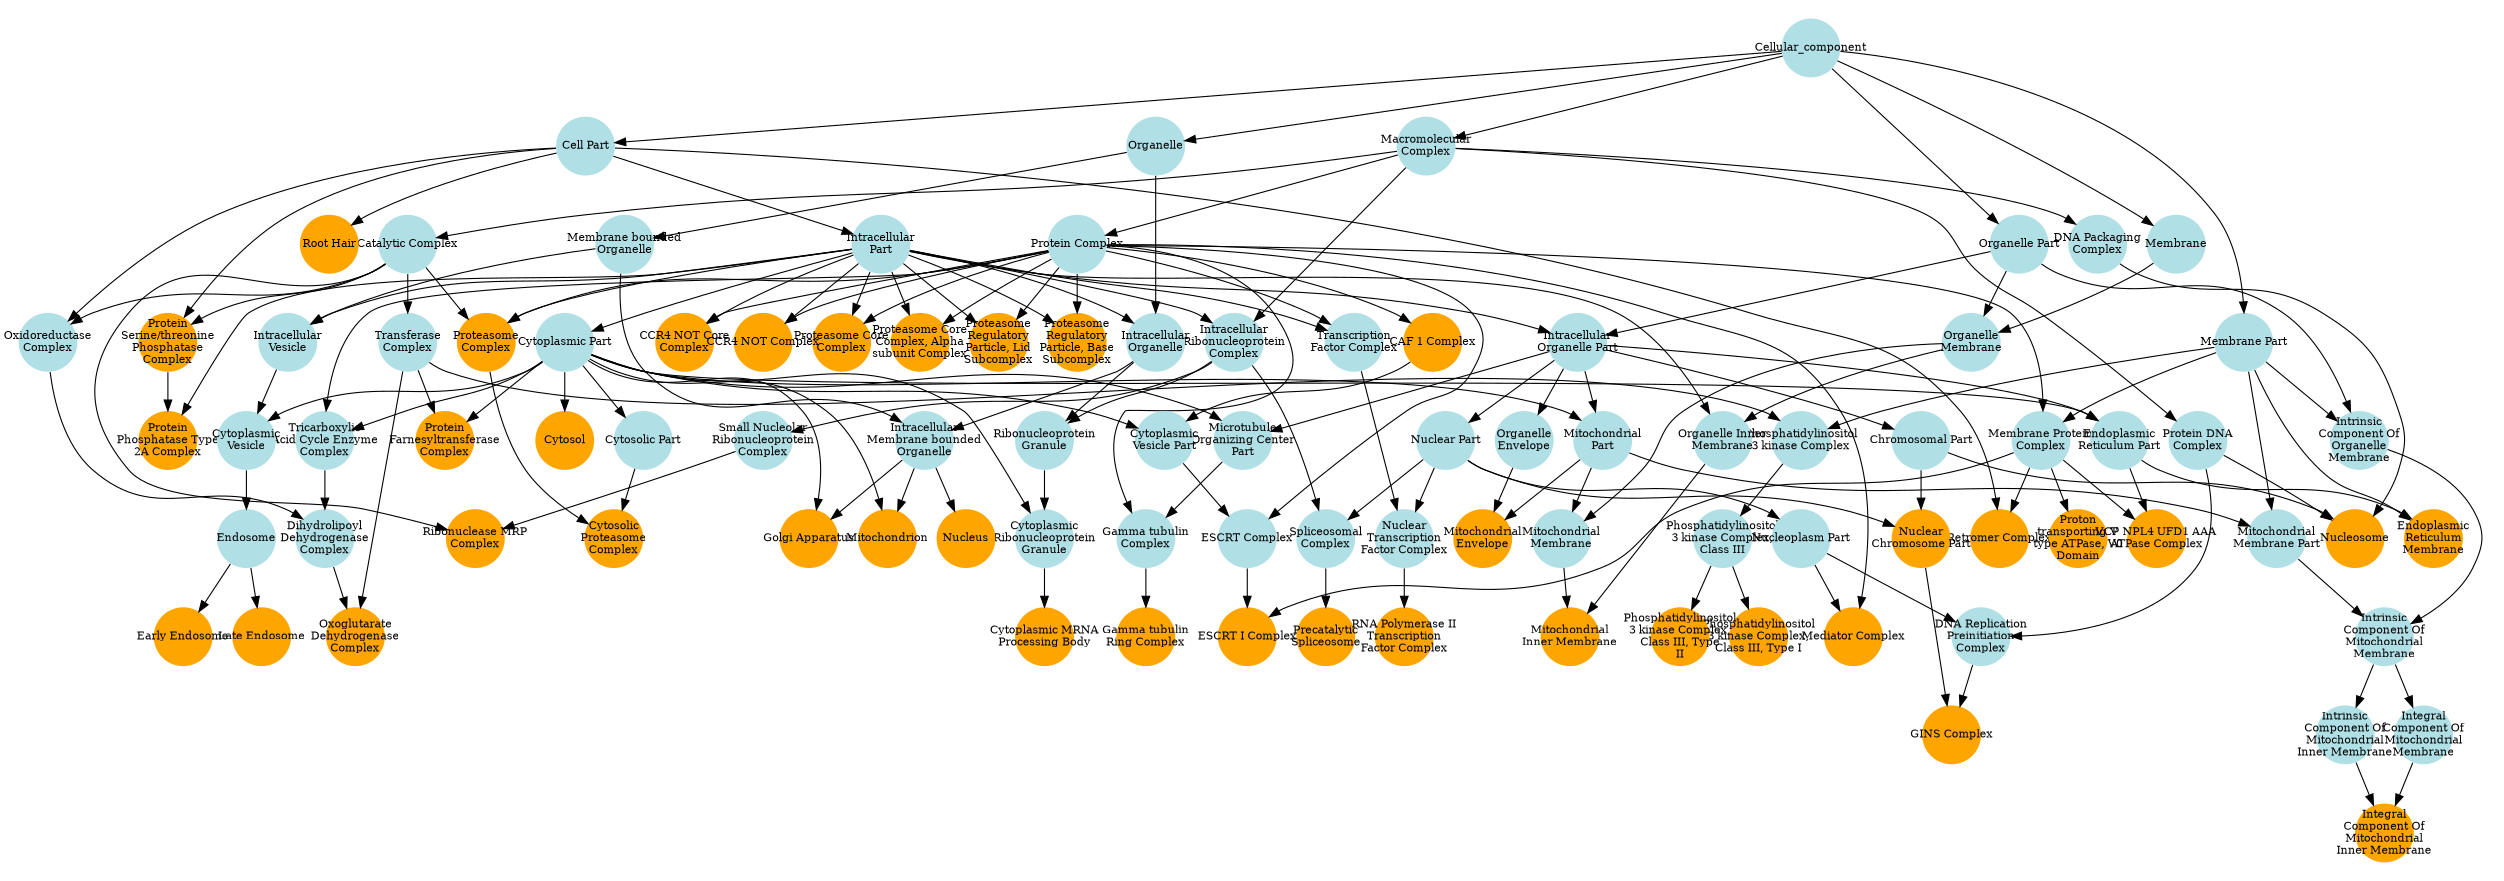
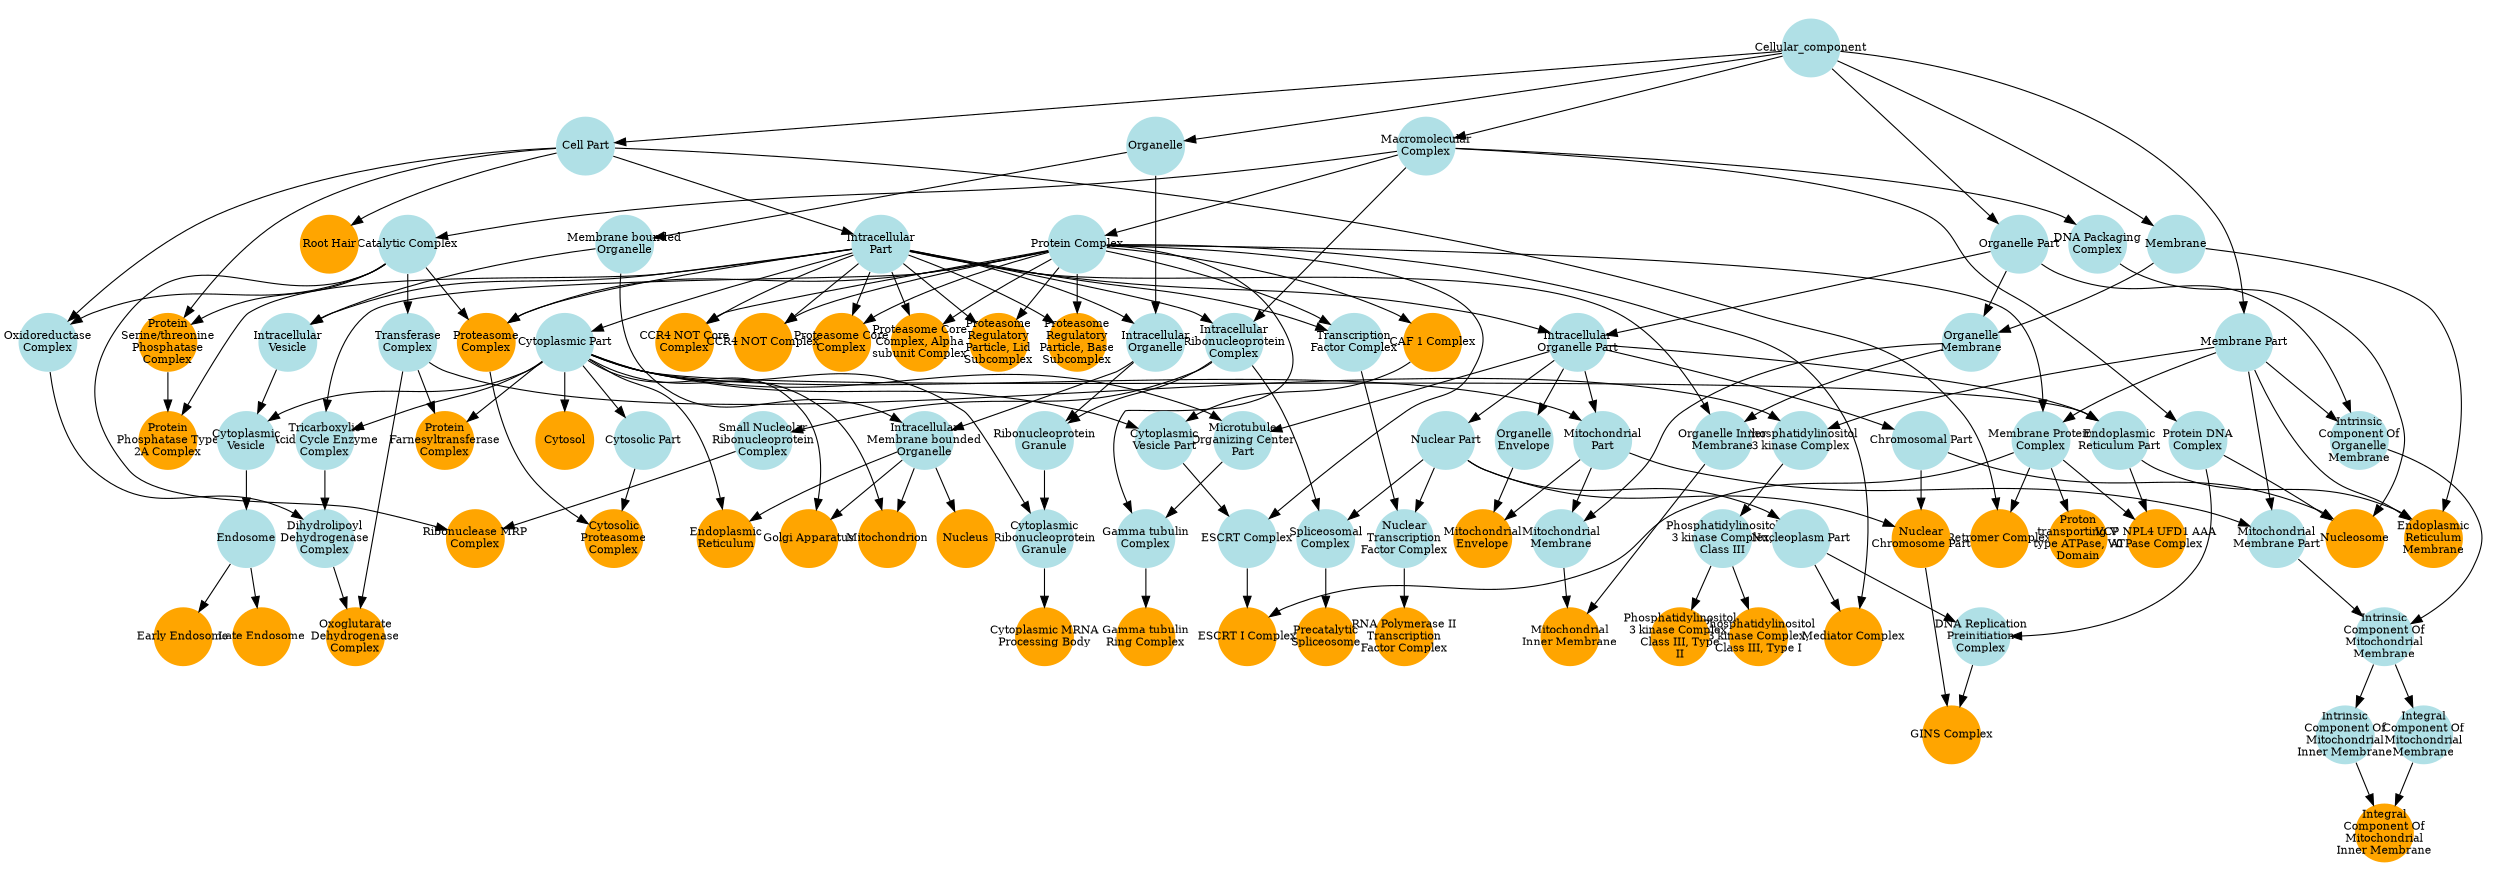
none -> (2416, 299)
none -> (726, 539)
